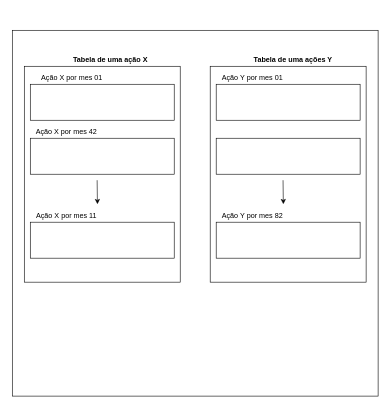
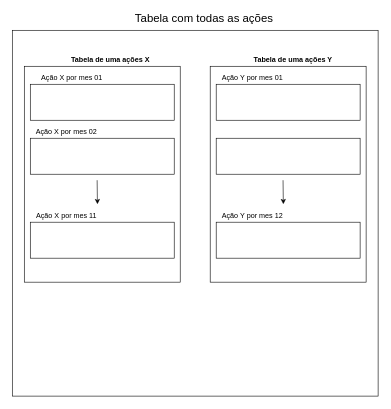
none -> (204, 18)
(112, 60) -> (112, 60)
(67, 132) -> (67, 132)
(253, 216) -> (253, 216)
